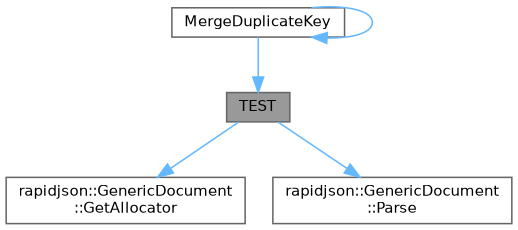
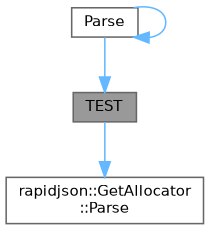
(258, 22) -> (105, 22)
(126, 200) -> none
(392, 200) -> (105, 200)
